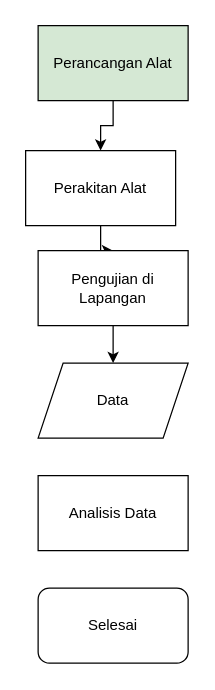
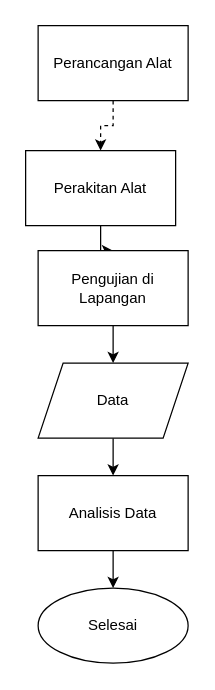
(113, 63) -> (113, 63)
(111, 126) -> (111, 126)
none -> (113, 461)
none -> (113, 565)
(113, 626) -> (113, 626)
